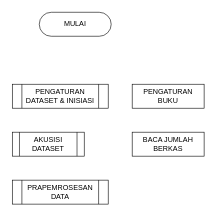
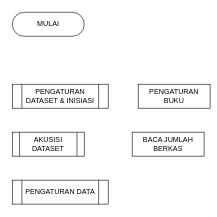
(75, 24) -> (48, 24)
(168, 96) -> (174, 96)
(60, 192) -> (60, 192)
